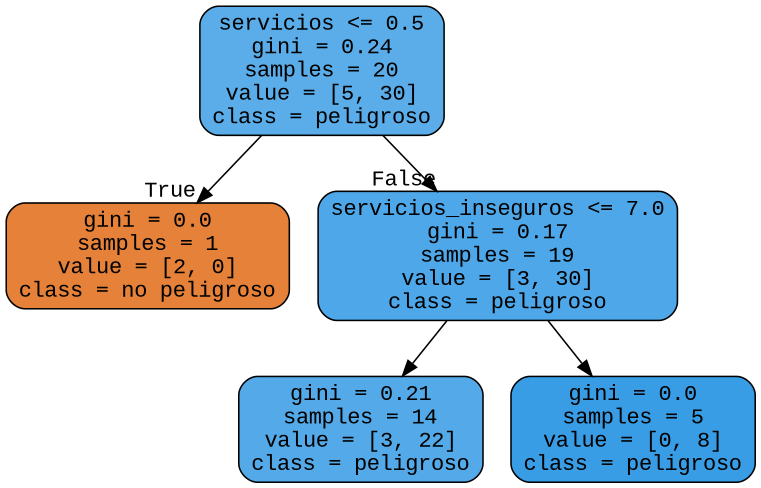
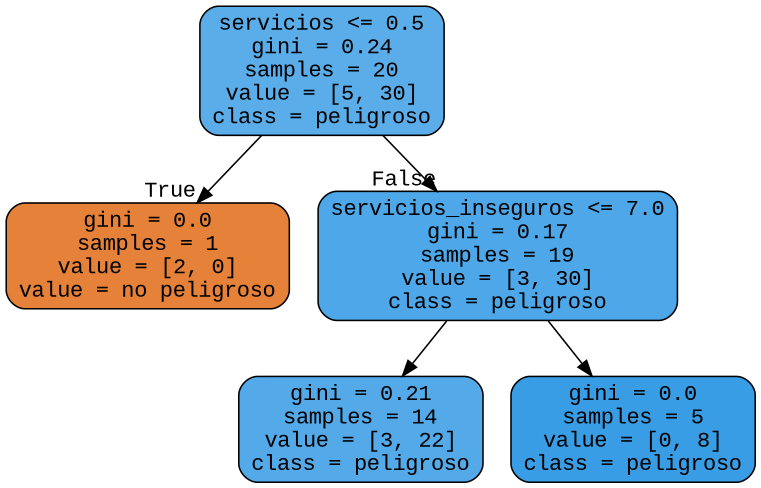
(148, 256) -> (148, 256)
